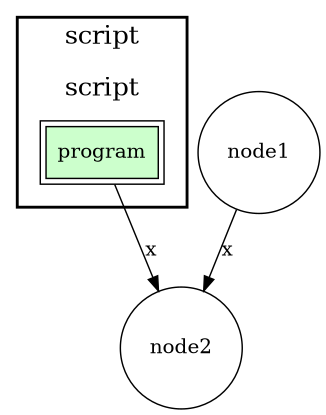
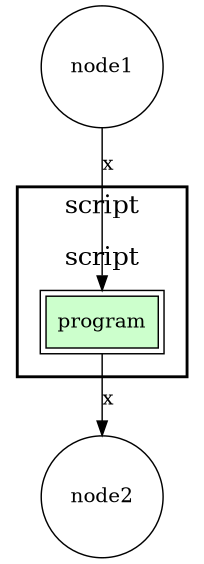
(223, 244) -> (102, 202)
